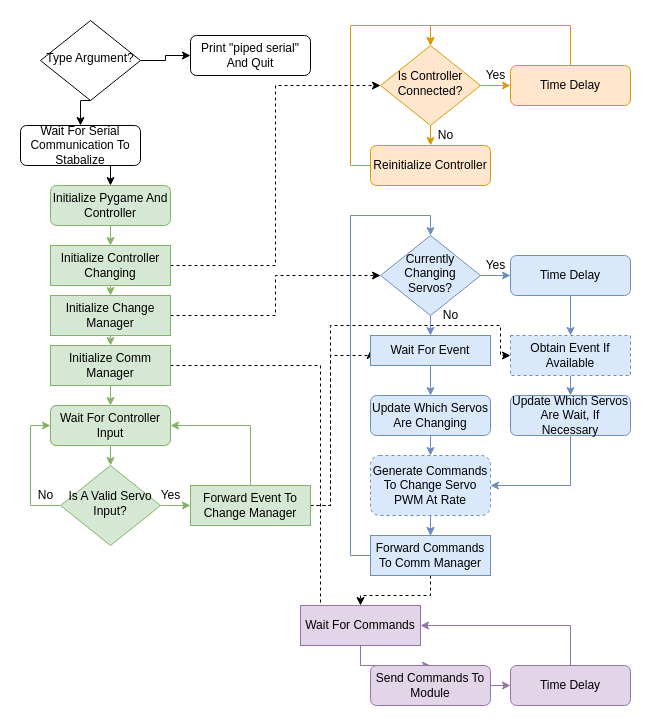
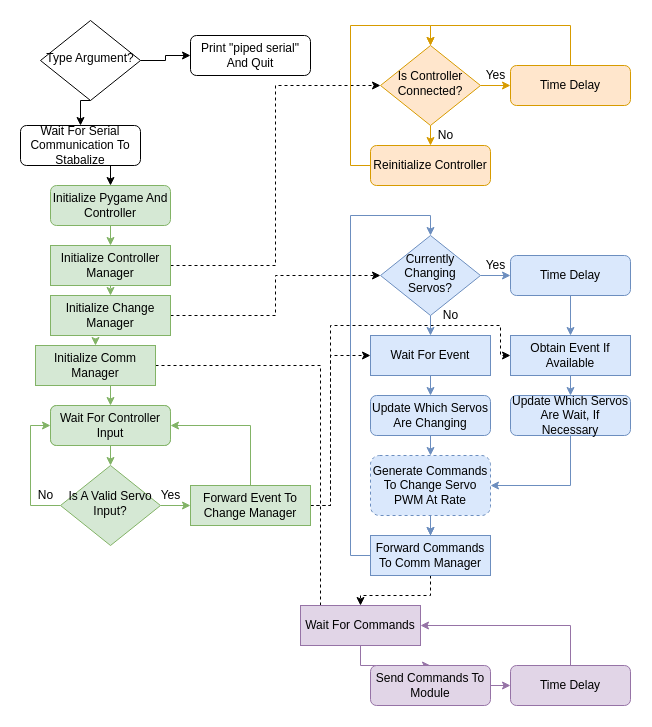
(111, 266) -> (111, 266)
(431, 351) -> (431, 356)
(571, 356) -> (571, 356)
(111, 366) -> (96, 366)
